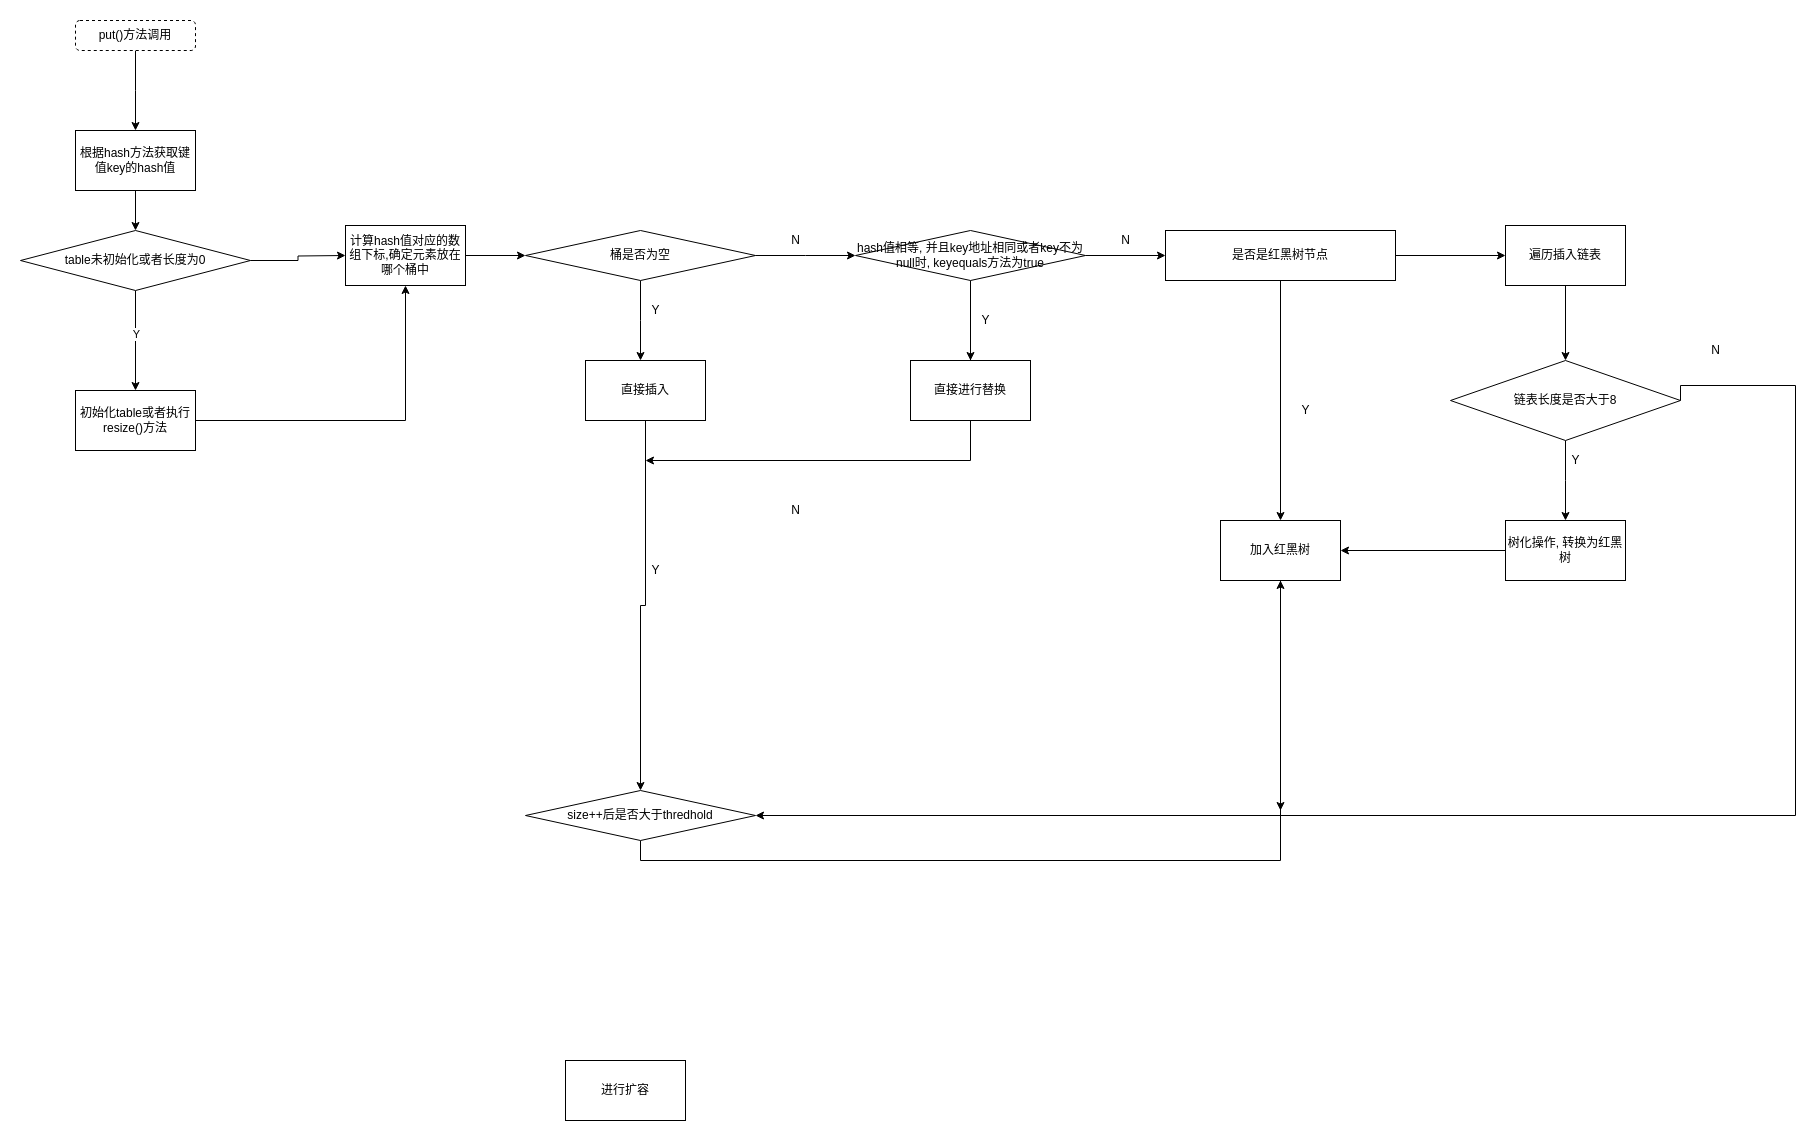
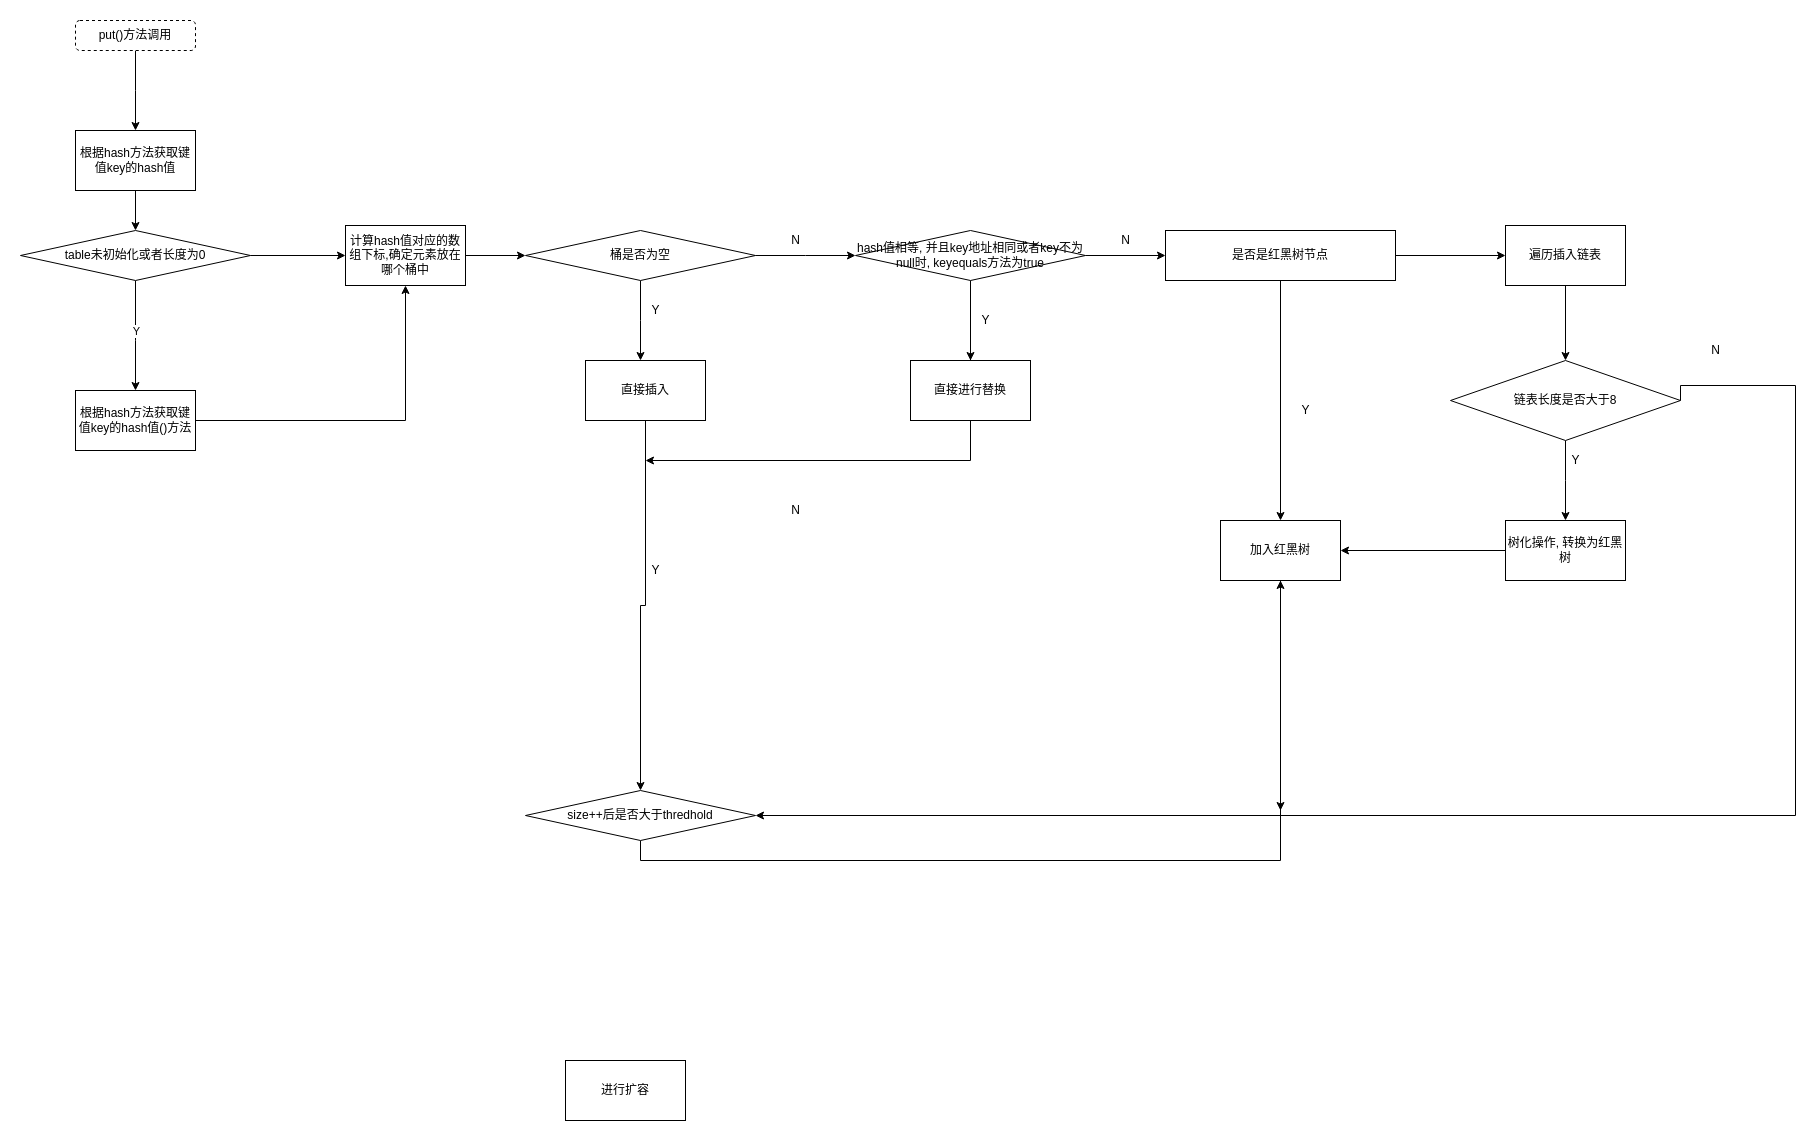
(136, 261) -> (136, 256)
(136, 421) -> (136, 421)
